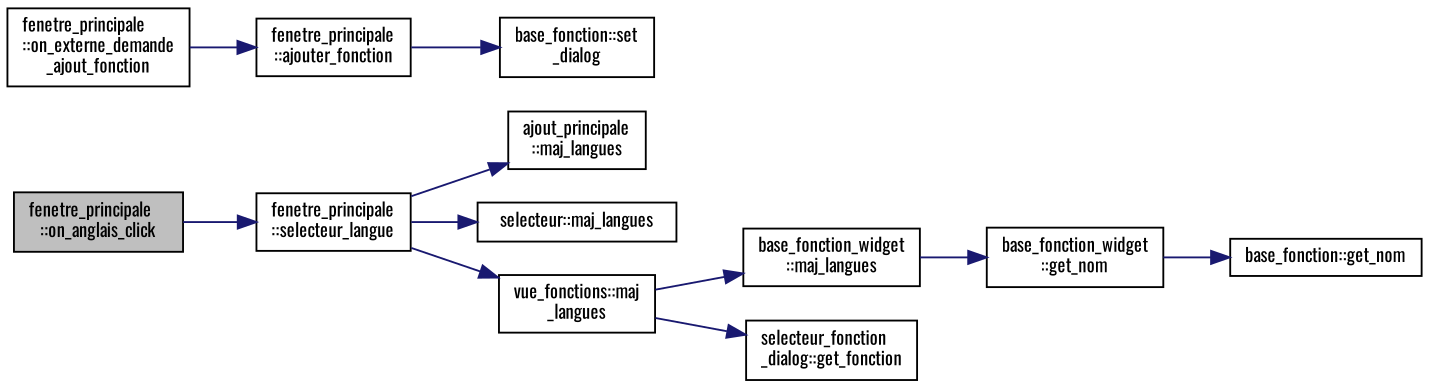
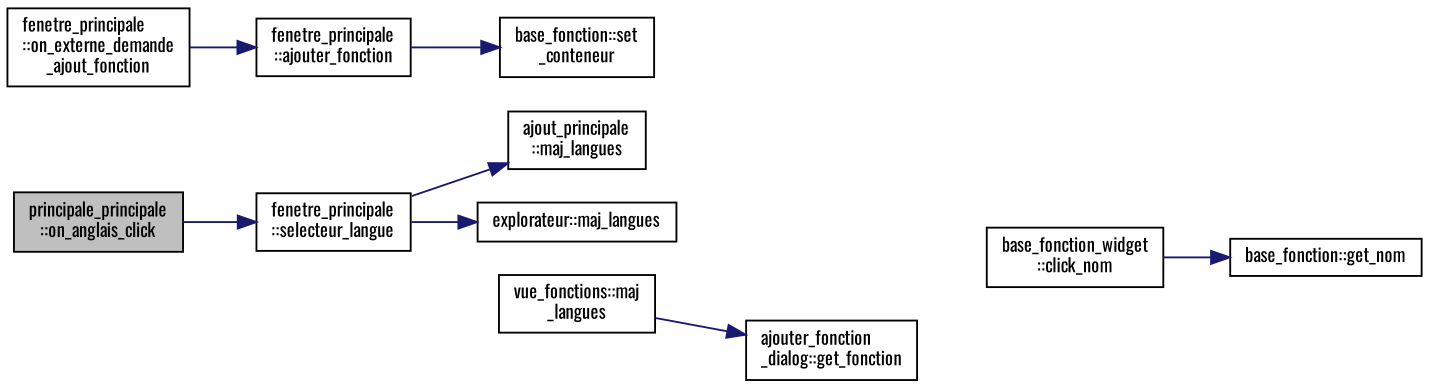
(577, 47) -> (577, 47)
(98, 222) -> (98, 222)
(577, 222) -> (577, 222)
(832, 257) -> none
(1075, 257) -> (1075, 257)
(446, 260) -> none
(832, 350) -> (832, 350)
